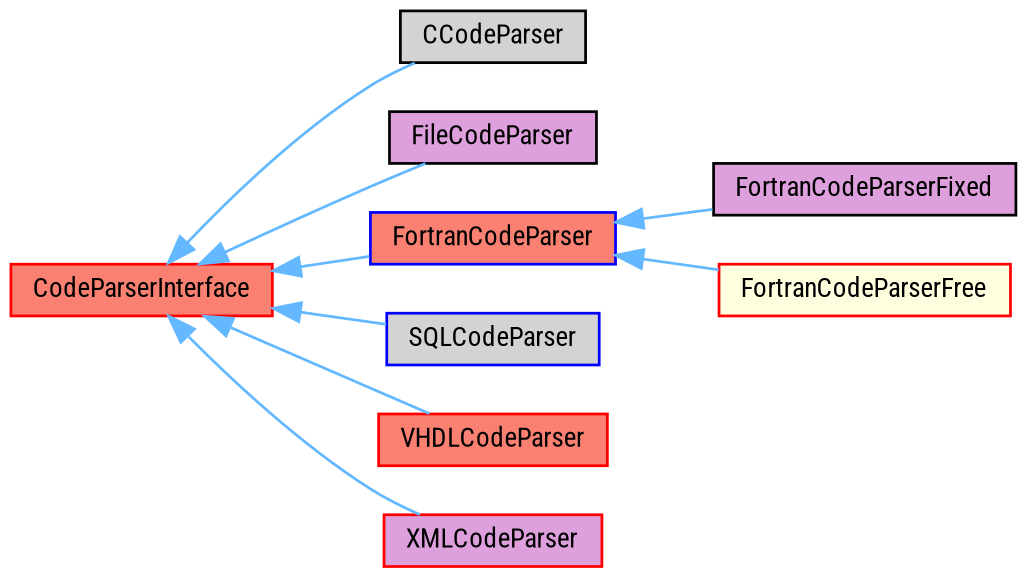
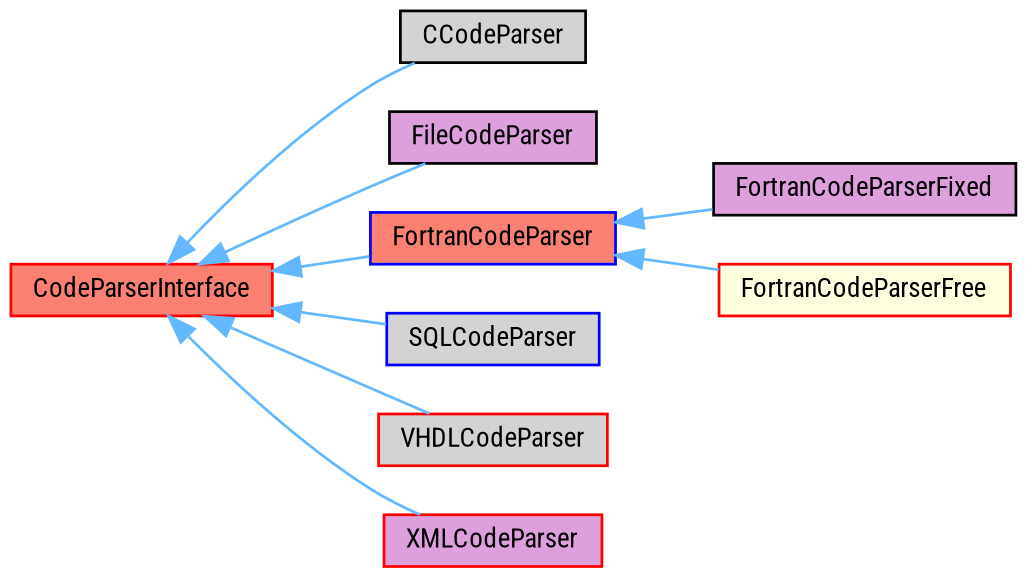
(493, 440) -> (493, 440)
